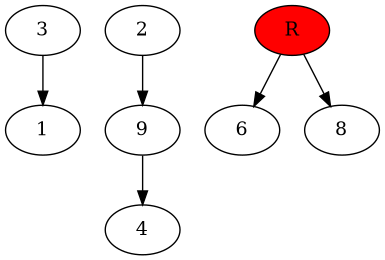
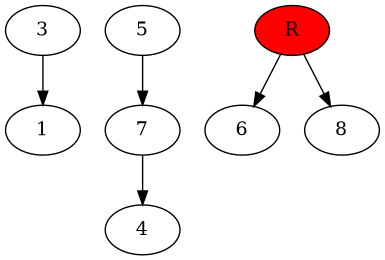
(143, 30) -> (143, 30)
(143, 130) -> (143, 130)
